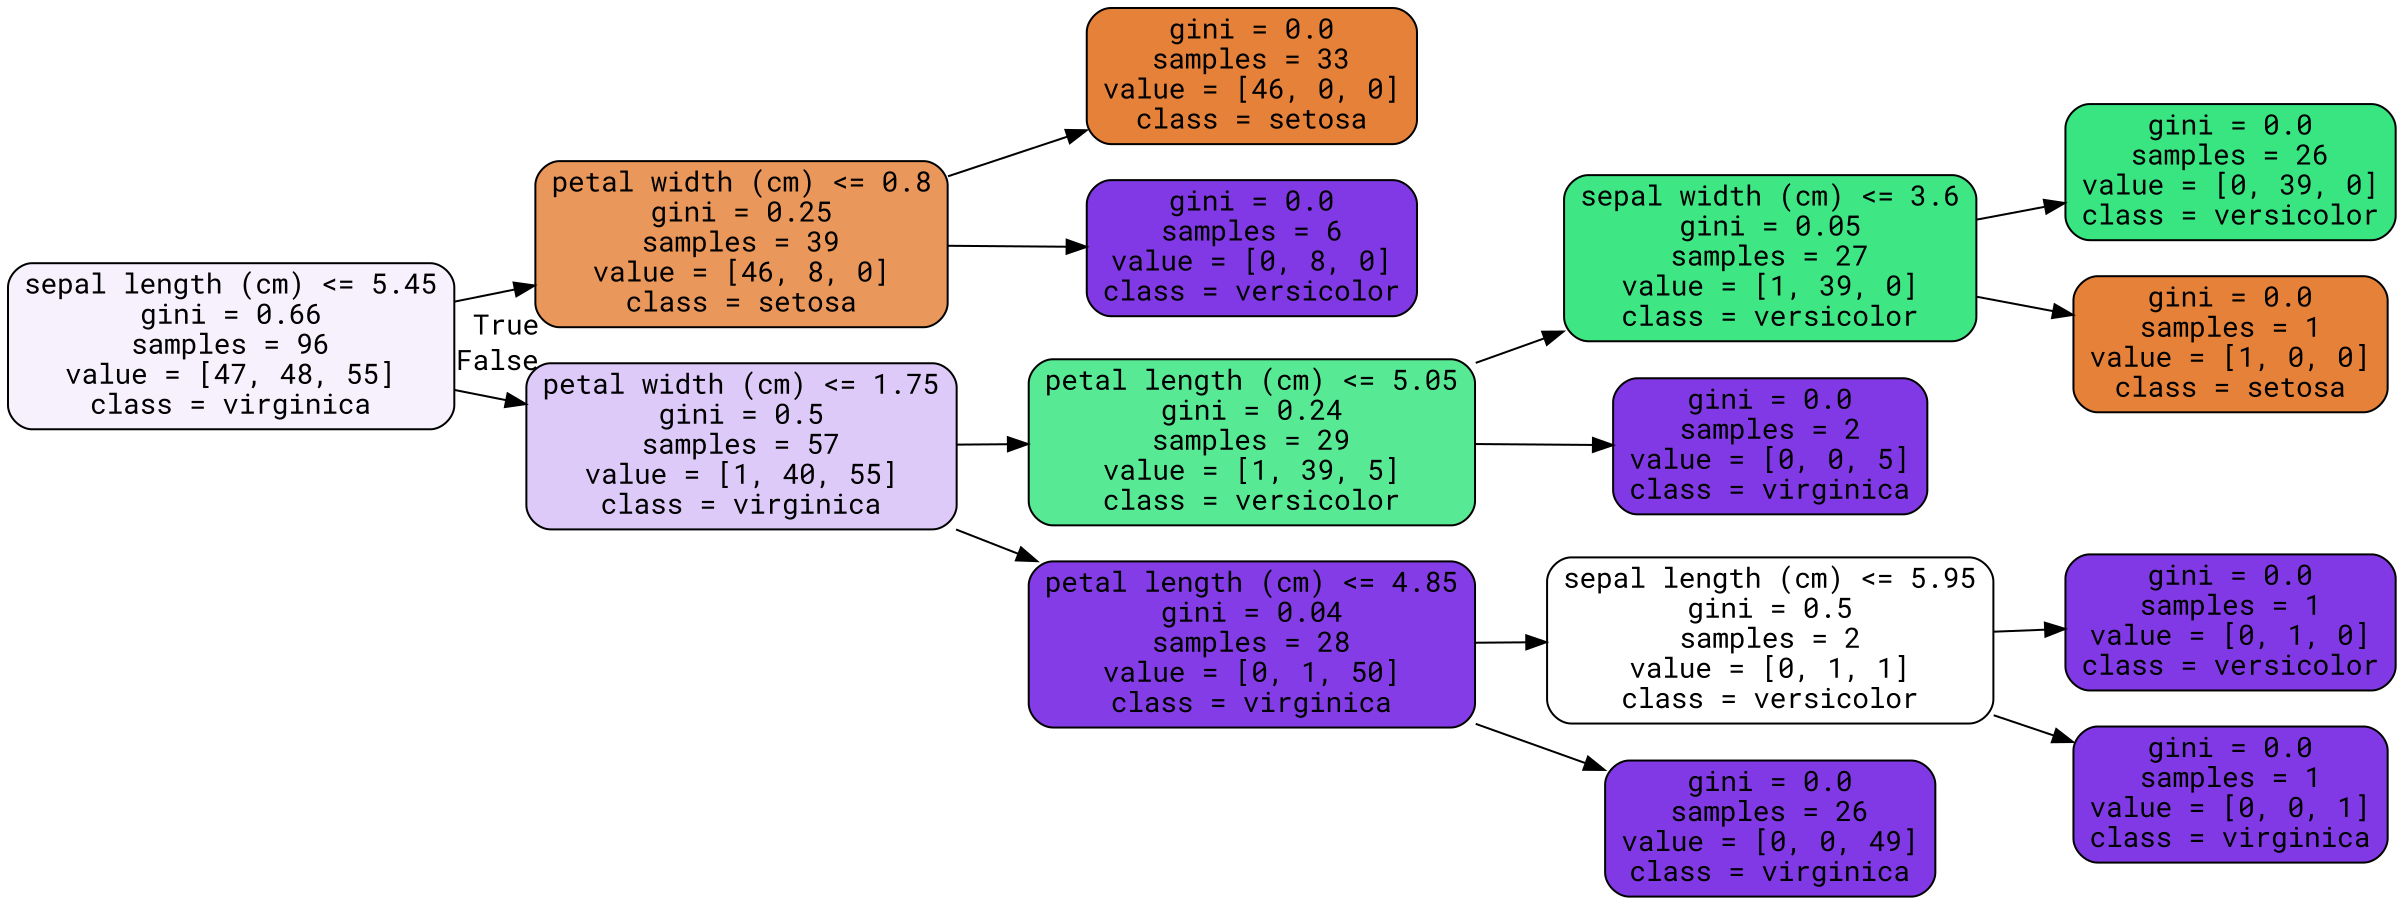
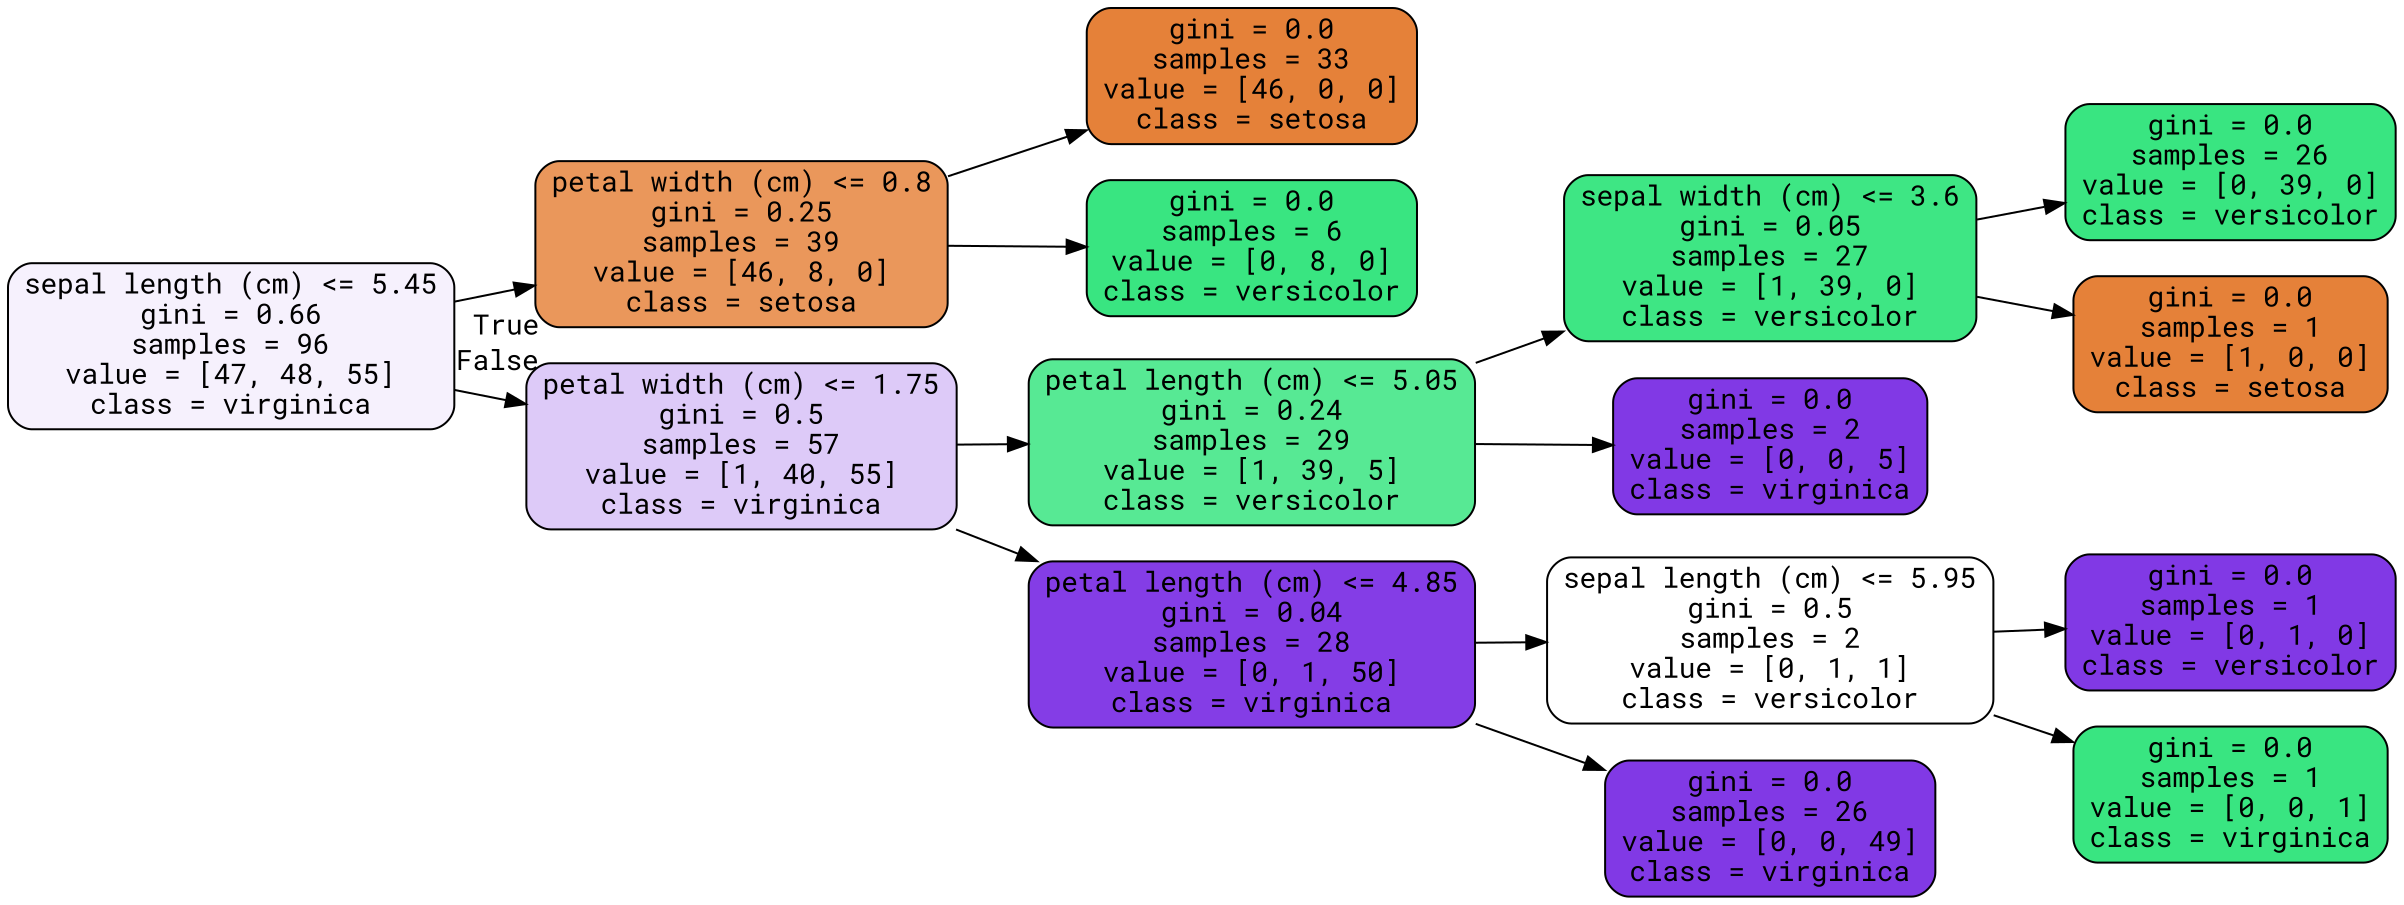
(1252, 248) -> (1252, 248)
(2231, 795) -> (2231, 795)
